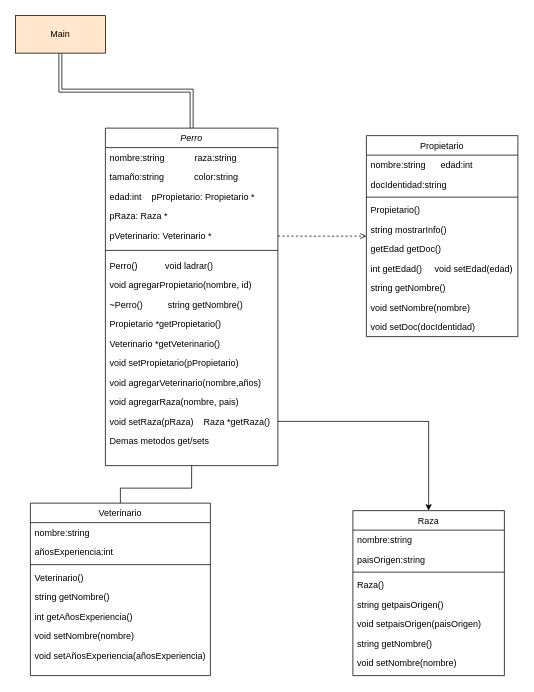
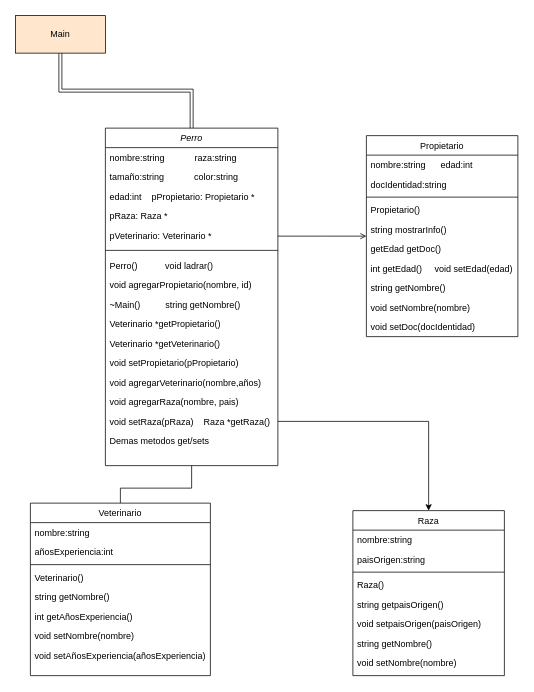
(321, 236) -> (321, 236)
(192, 305) -> (188, 305)
(177, 324) -> (177, 324)
